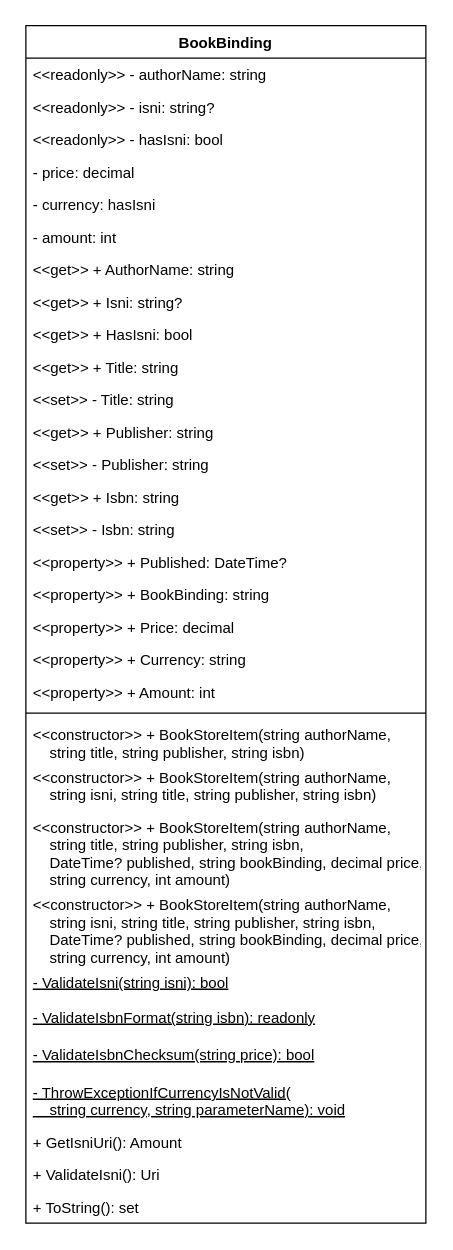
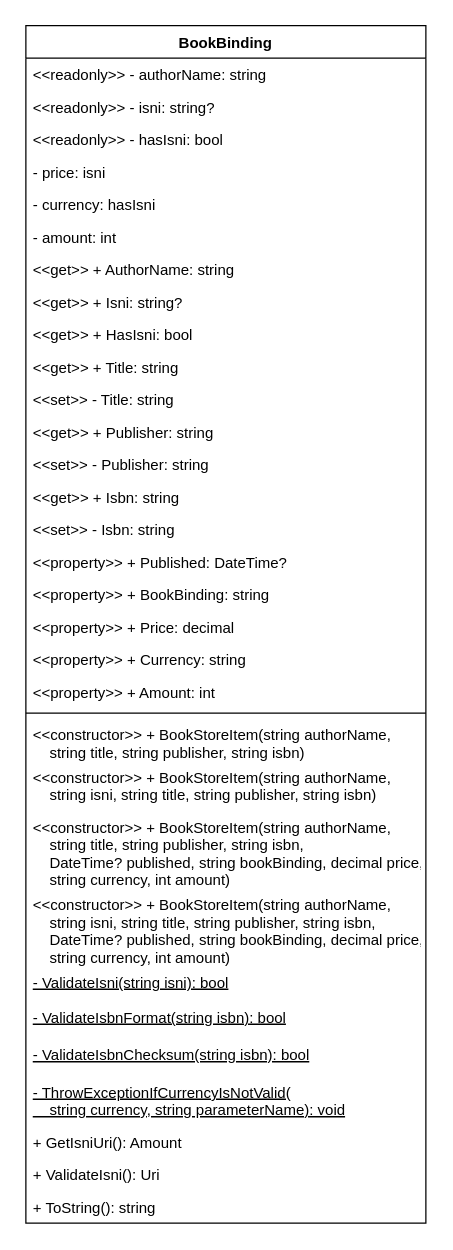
(88, 173) -> (75, 173)
(196, 1018) -> (179, 1018)
(191, 1055) -> (187, 1055)
(96, 1208) -> (107, 1208)
